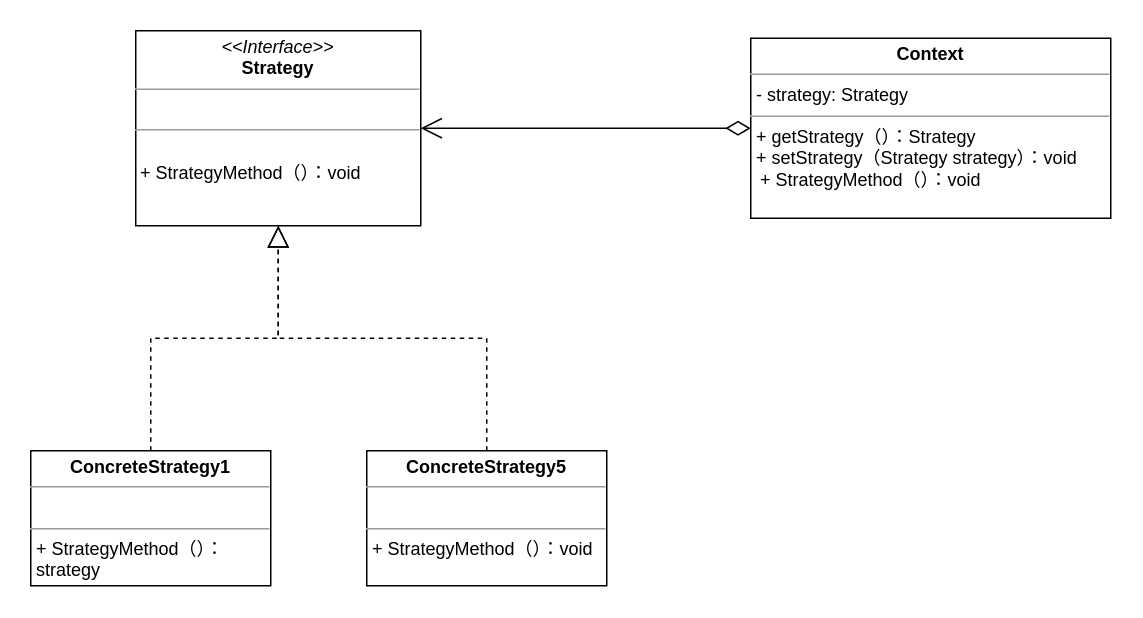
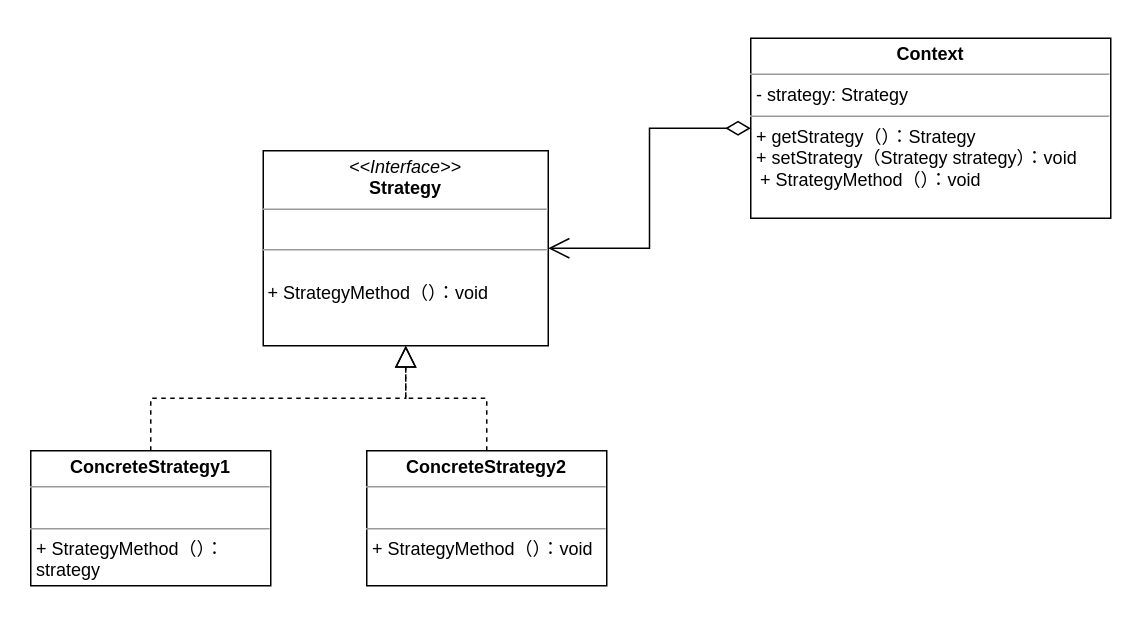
(278, 128) -> (406, 248)
(488, 483) -> (488, 483)
